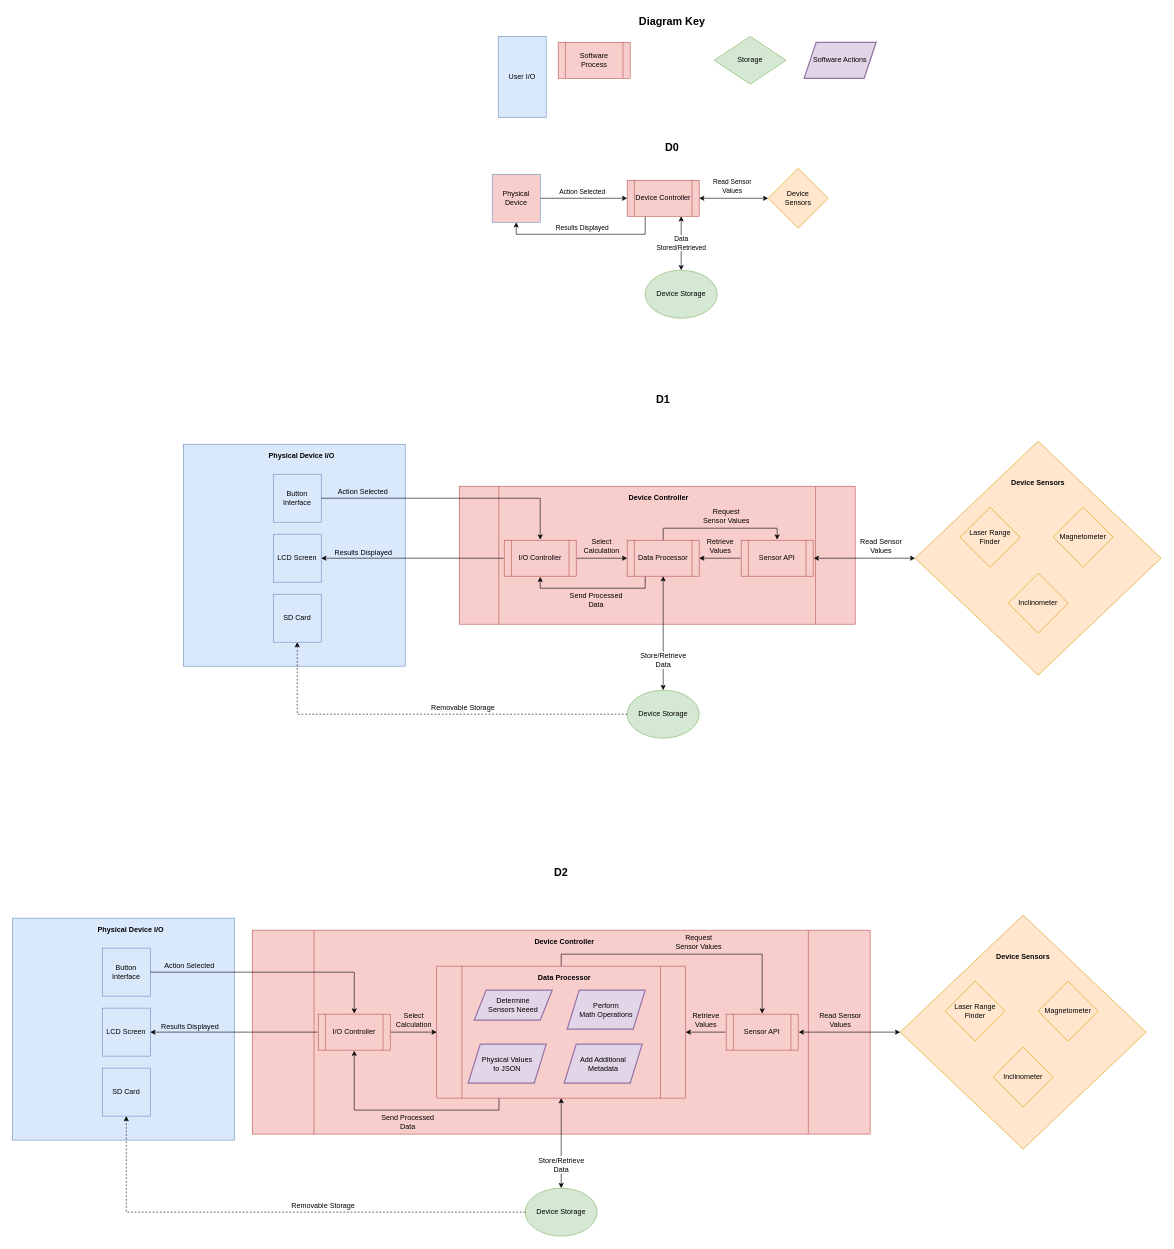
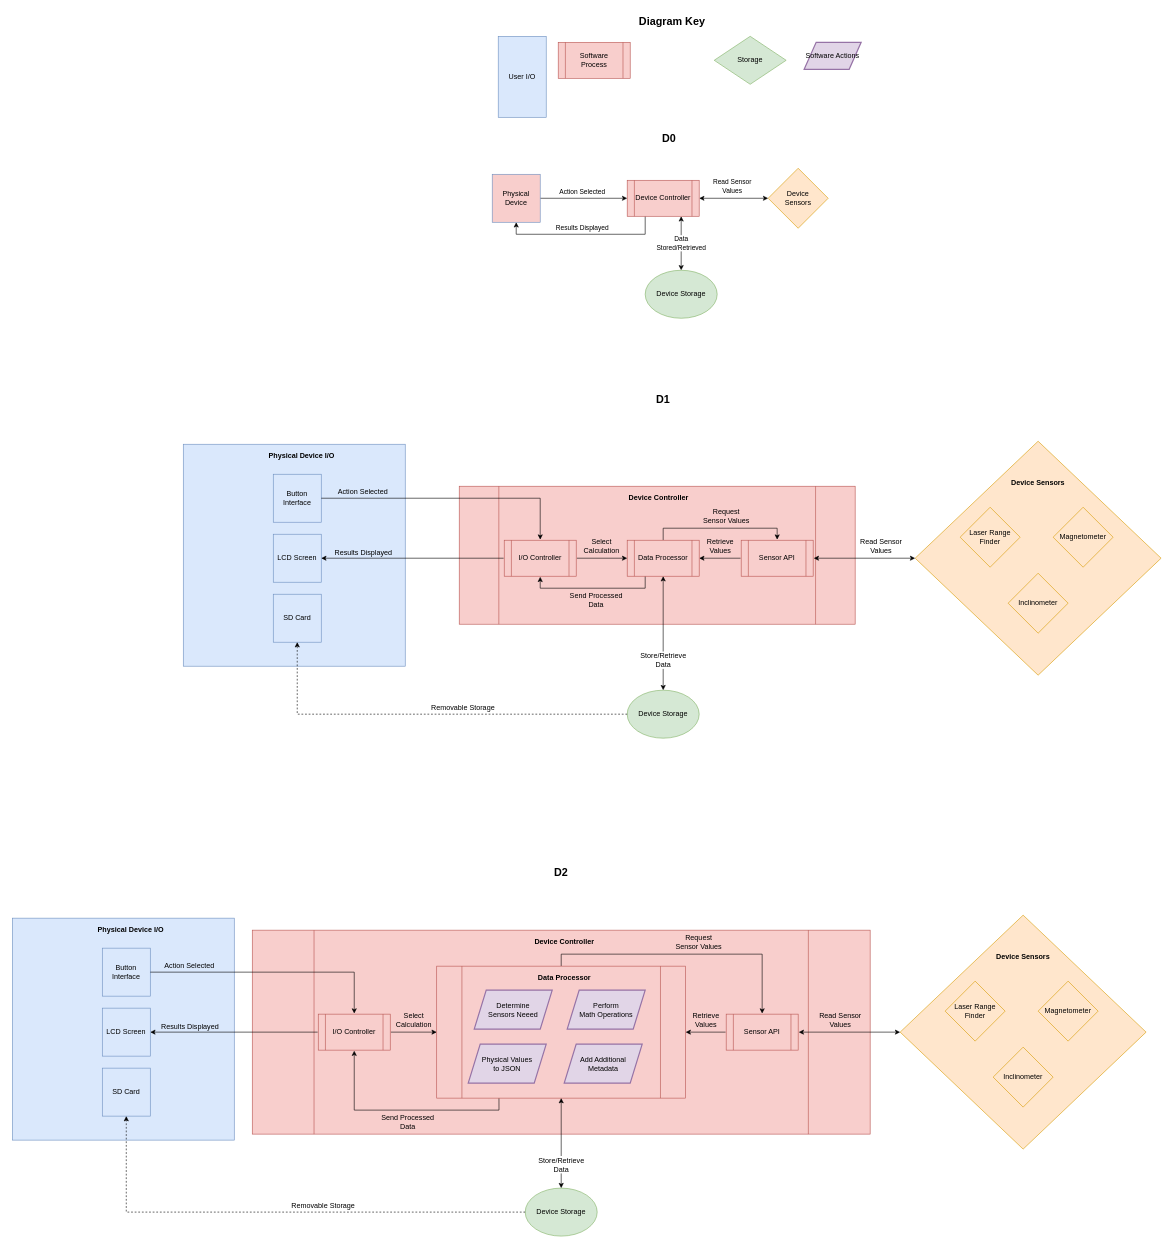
(840, 60) -> (833, 56)
(672, 147) -> (669, 138)
(513, 1005) -> (513, 1010)
